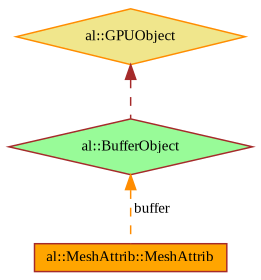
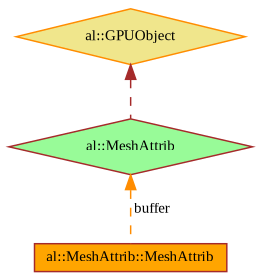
(131, 147) -> (131, 147)
